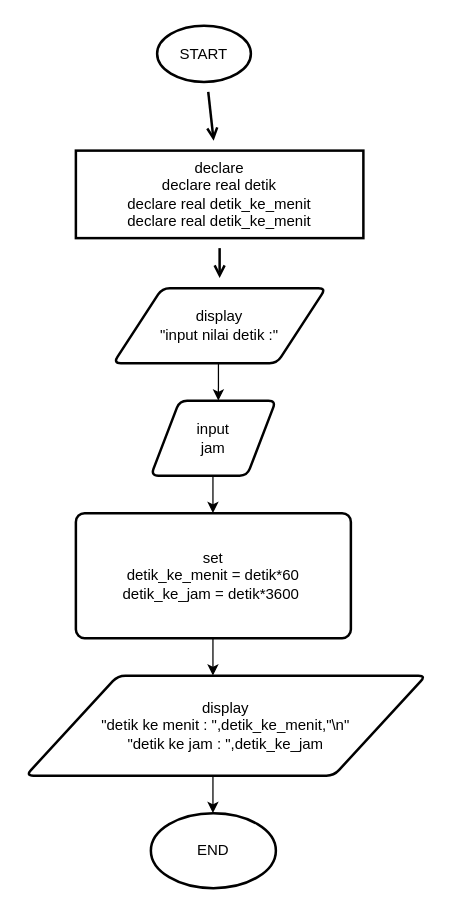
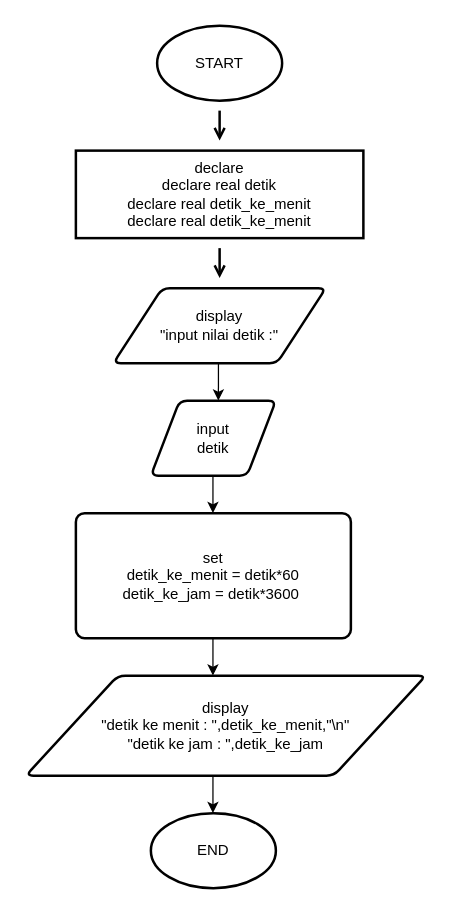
(204, 54) -> (219, 63)
(213, 438) -> (213, 438)
